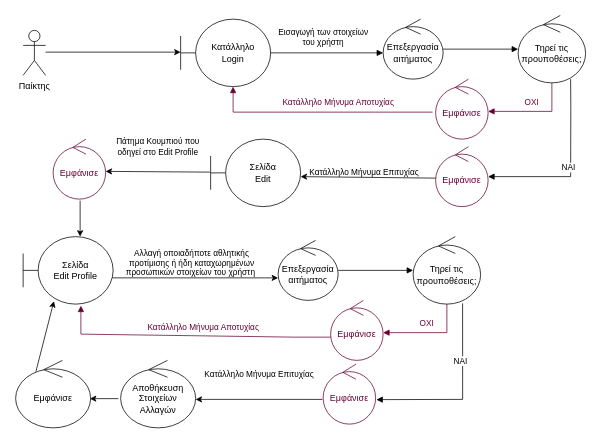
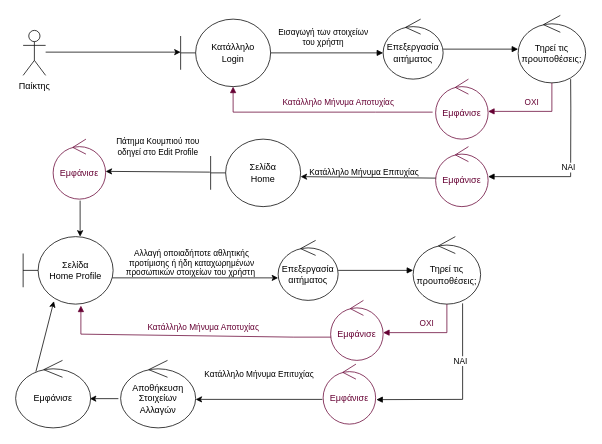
(263, 173) -> (263, 173)
(75, 270) -> (75, 270)
